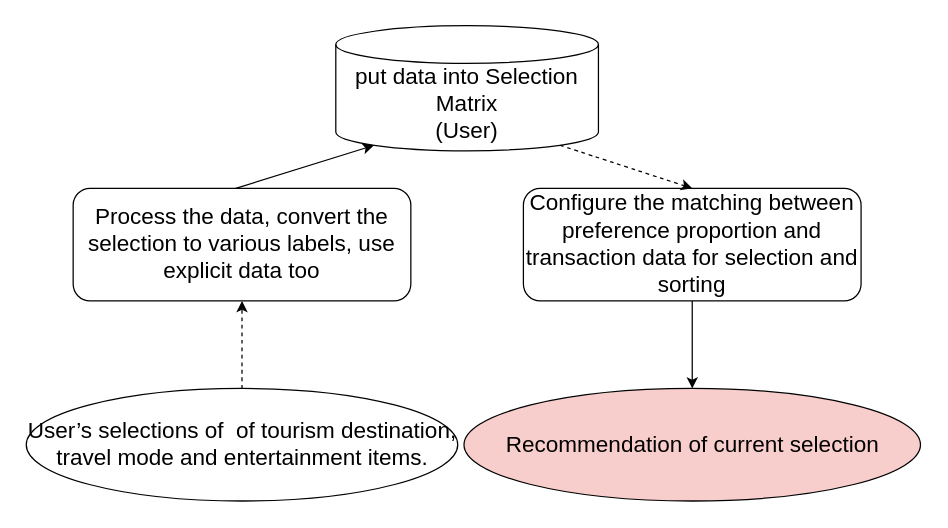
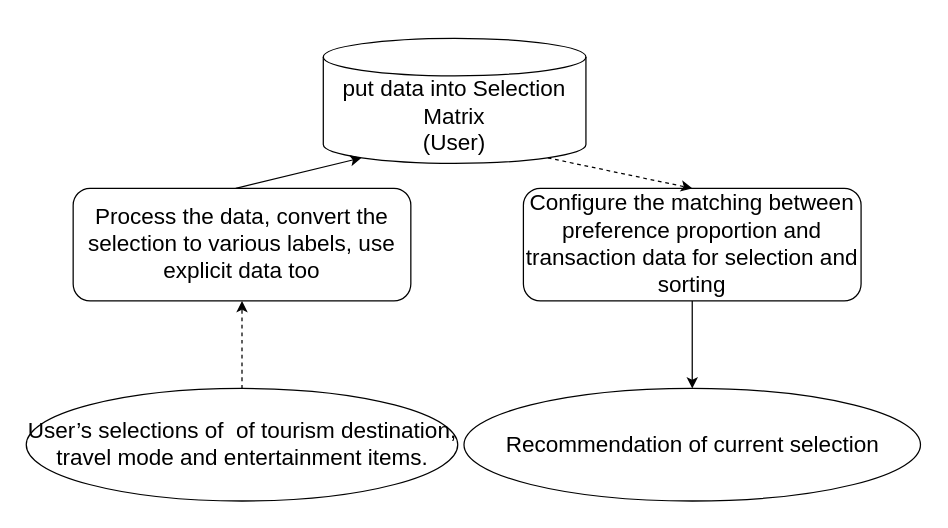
(467, 88) -> (454, 101)
(692, 444) -> (692, 444)
